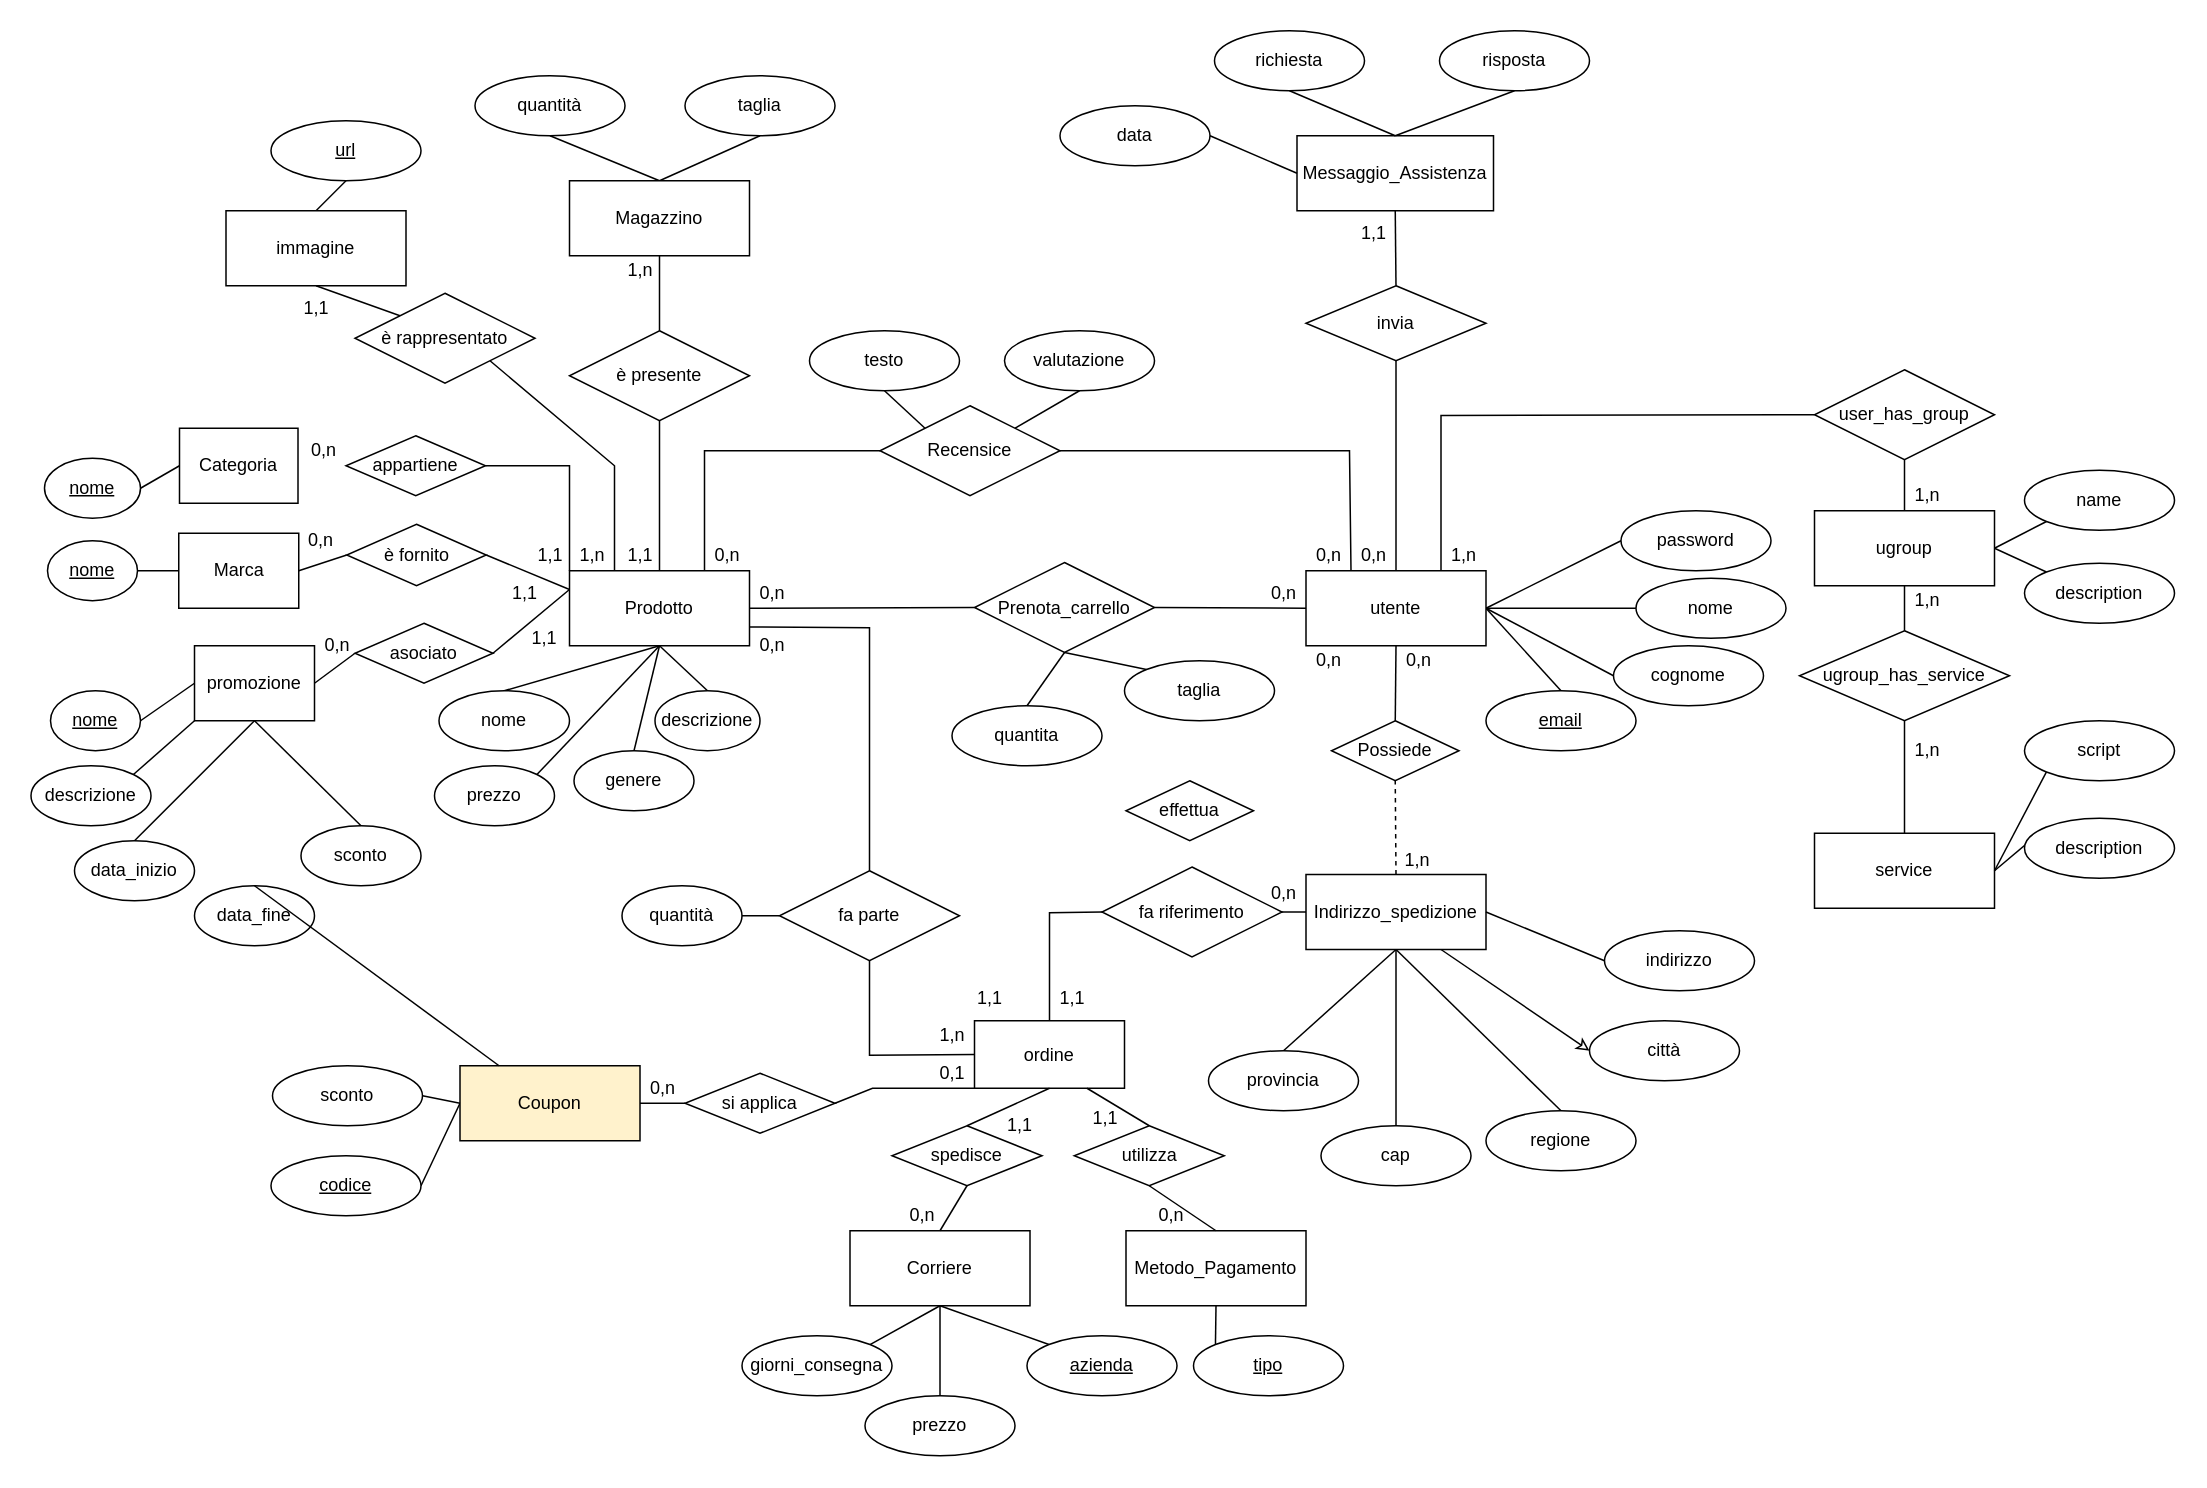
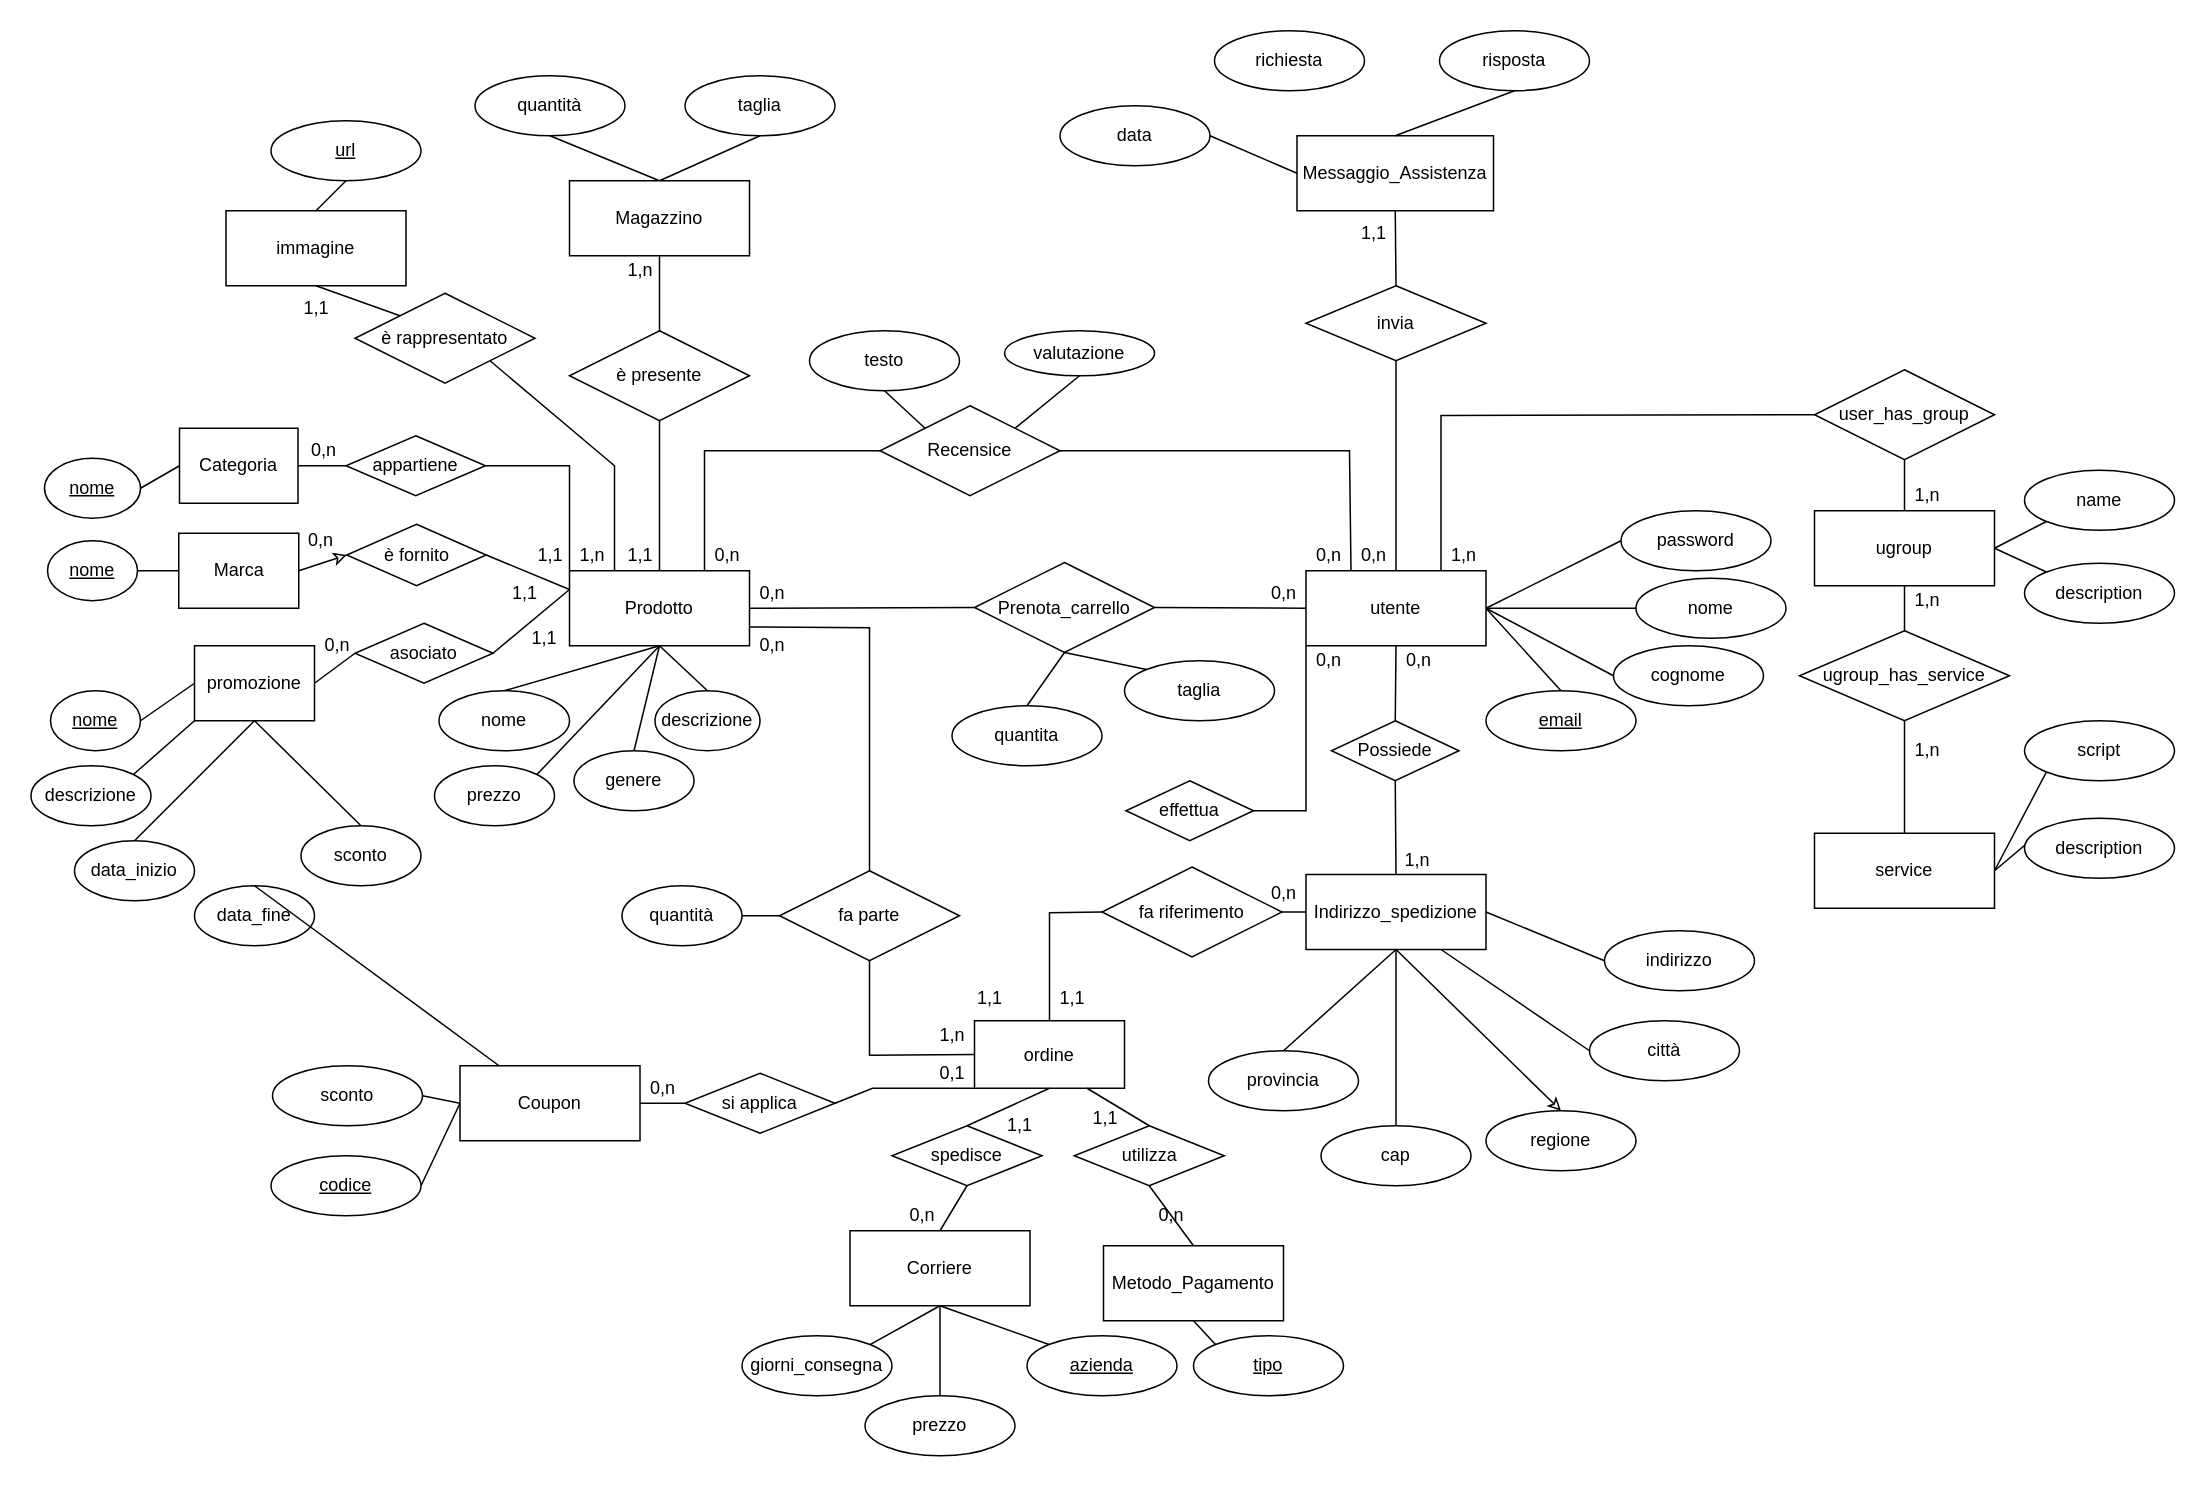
(1341, 113) -> none
(1079, 361) -> (1079, 353)
none -> (322, 466)
(339, 558) -> (335, 559)
none -> (1306, 755)
(1395, 828) -> (1395, 828)
(1580, 1044) -> (1583, 1046)
(550, 1103) -> (550, 1103)
(1556, 1106) -> (1552, 1103)
(1216, 1268) -> (1193, 1283)
